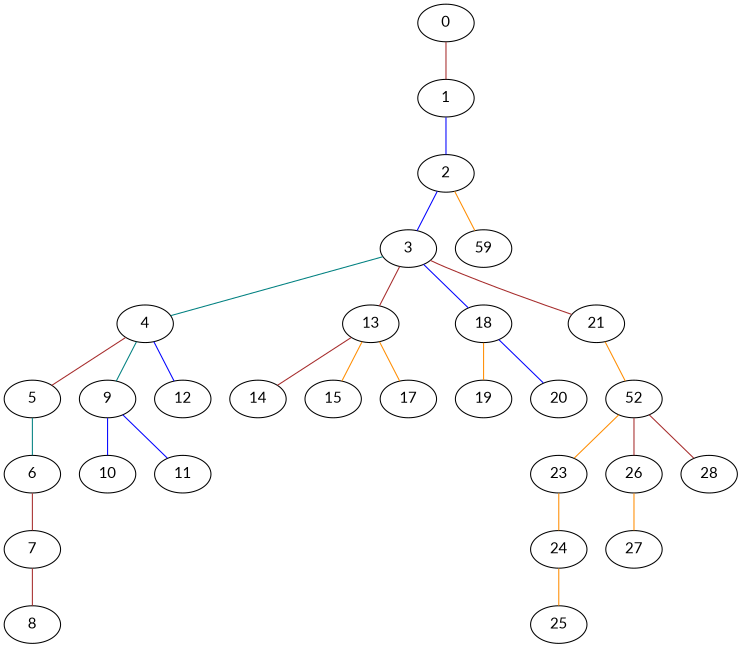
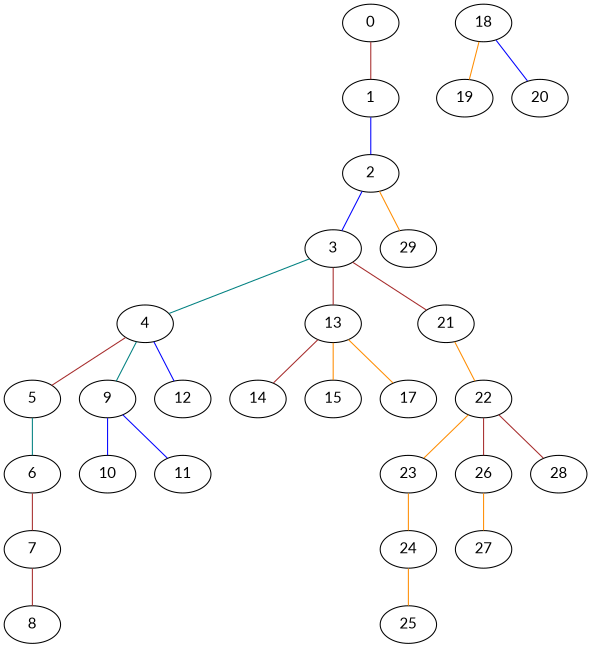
(484, 249) -> (408, 249)
(446, 286) -> none
(634, 399) -> (484, 399)
